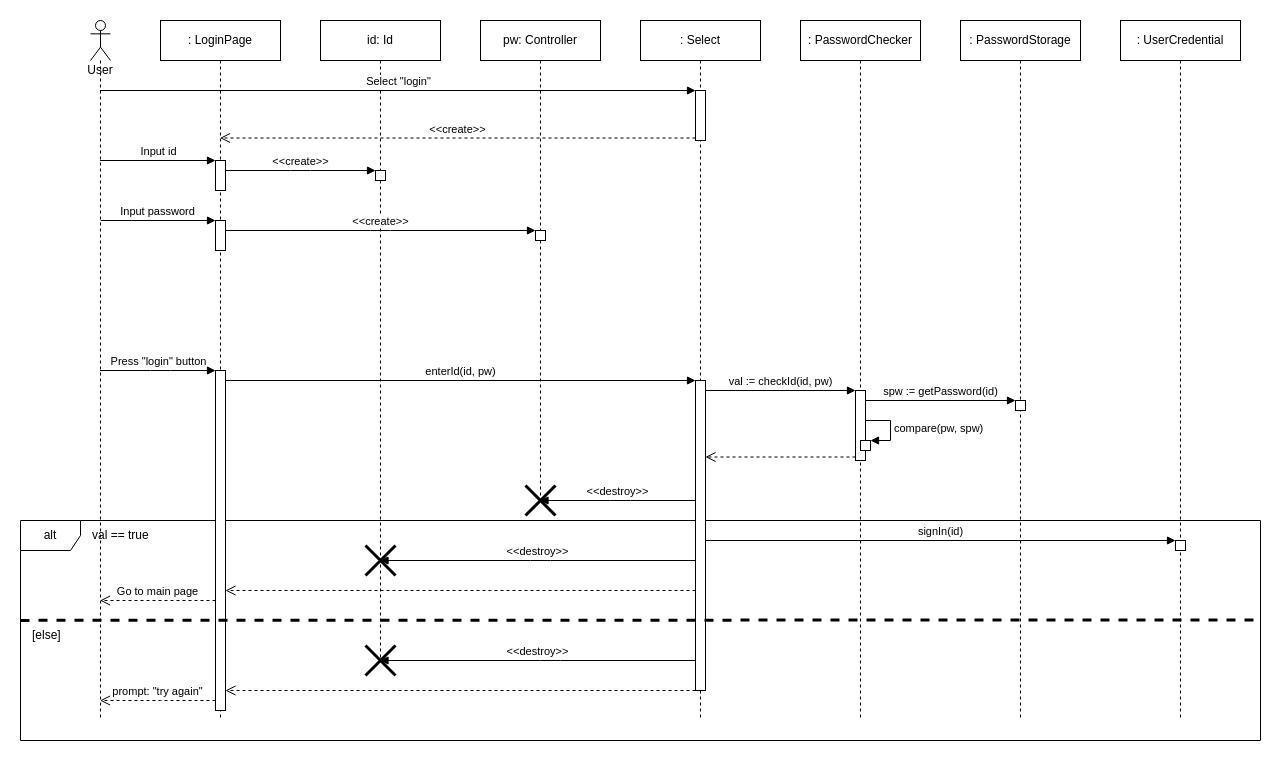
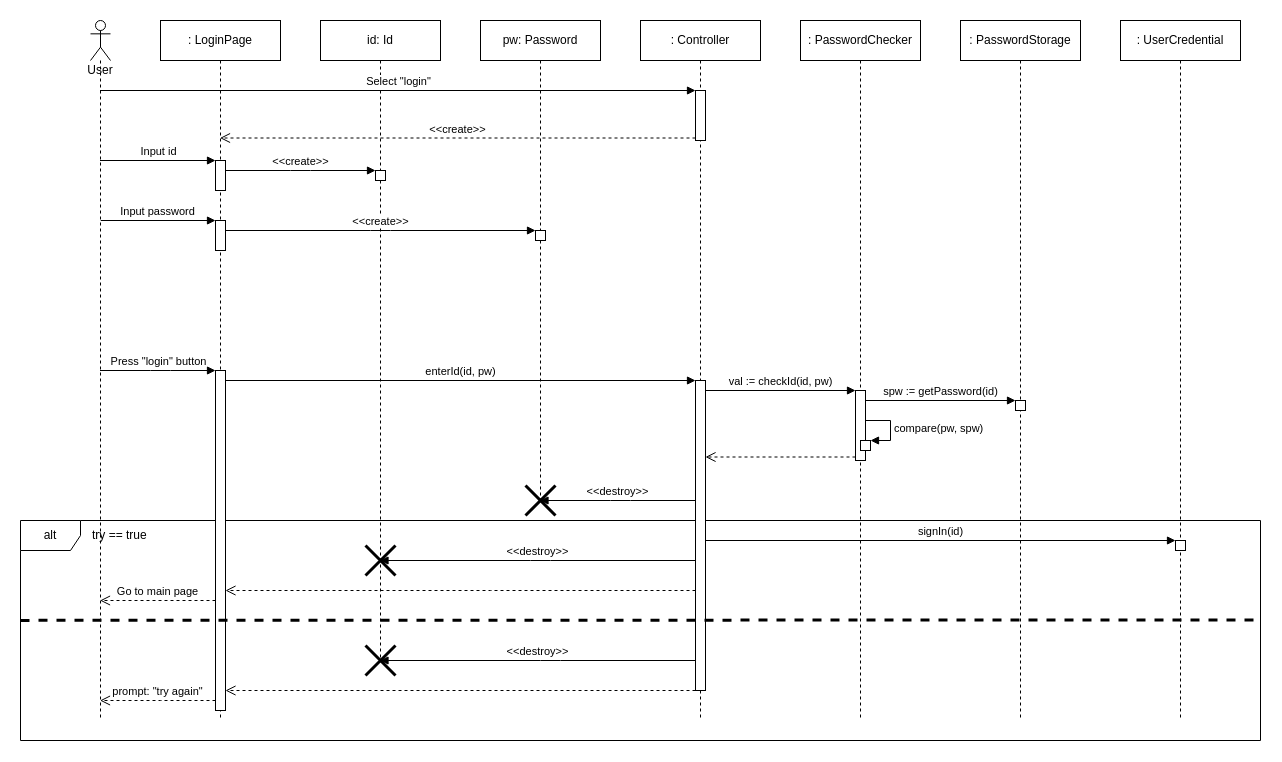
(541, 41) -> (541, 41)
(701, 41) -> (701, 41)
(122, 536) -> (122, 536)
(51, 636) -> none
